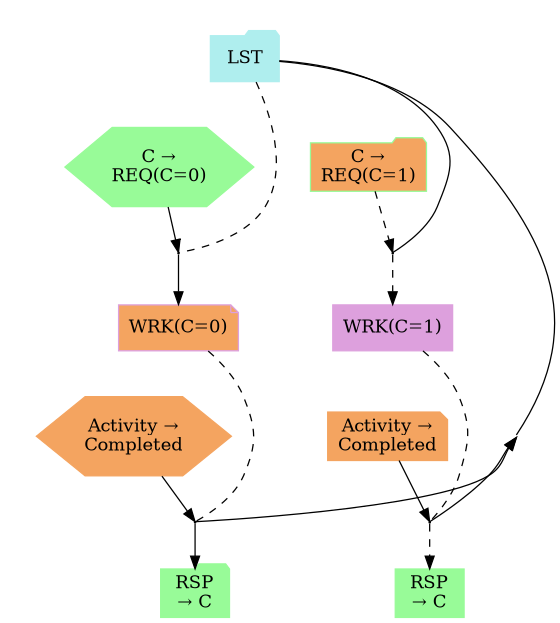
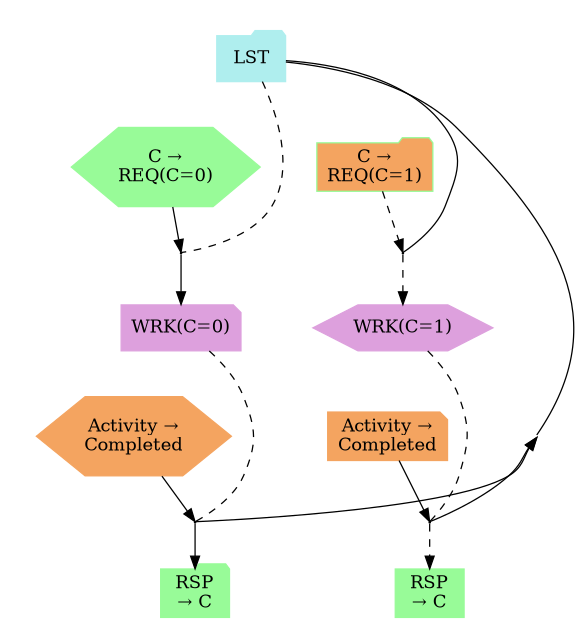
(178, 328) -> (181, 328)
(393, 328) -> (403, 328)
